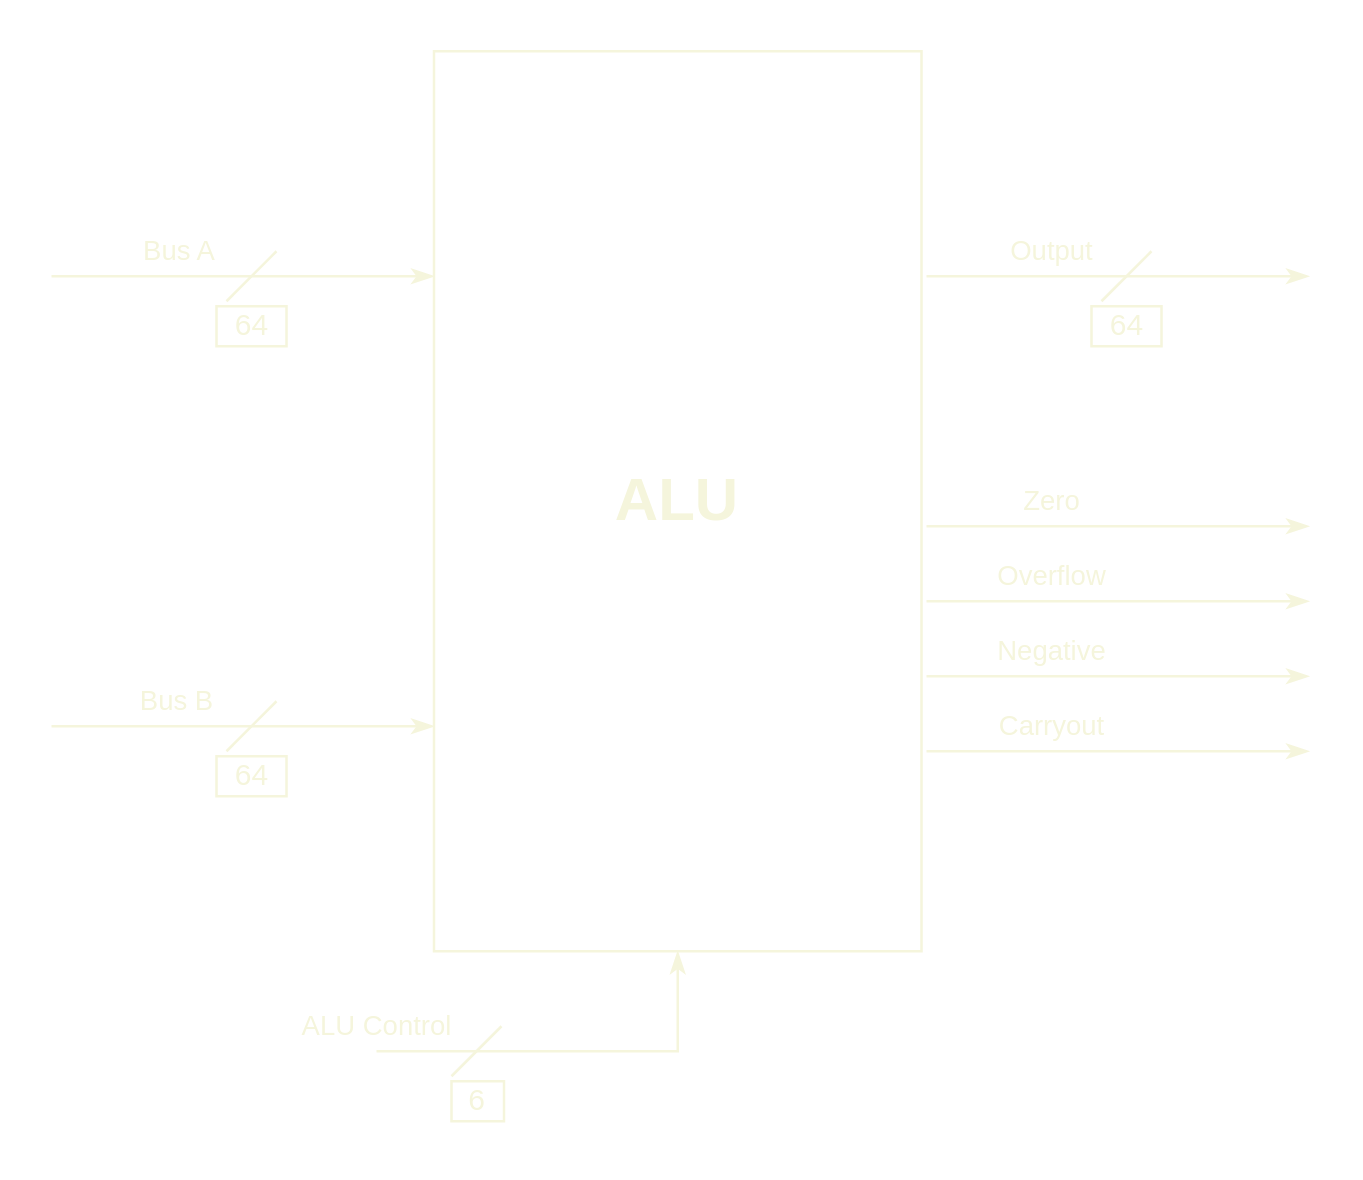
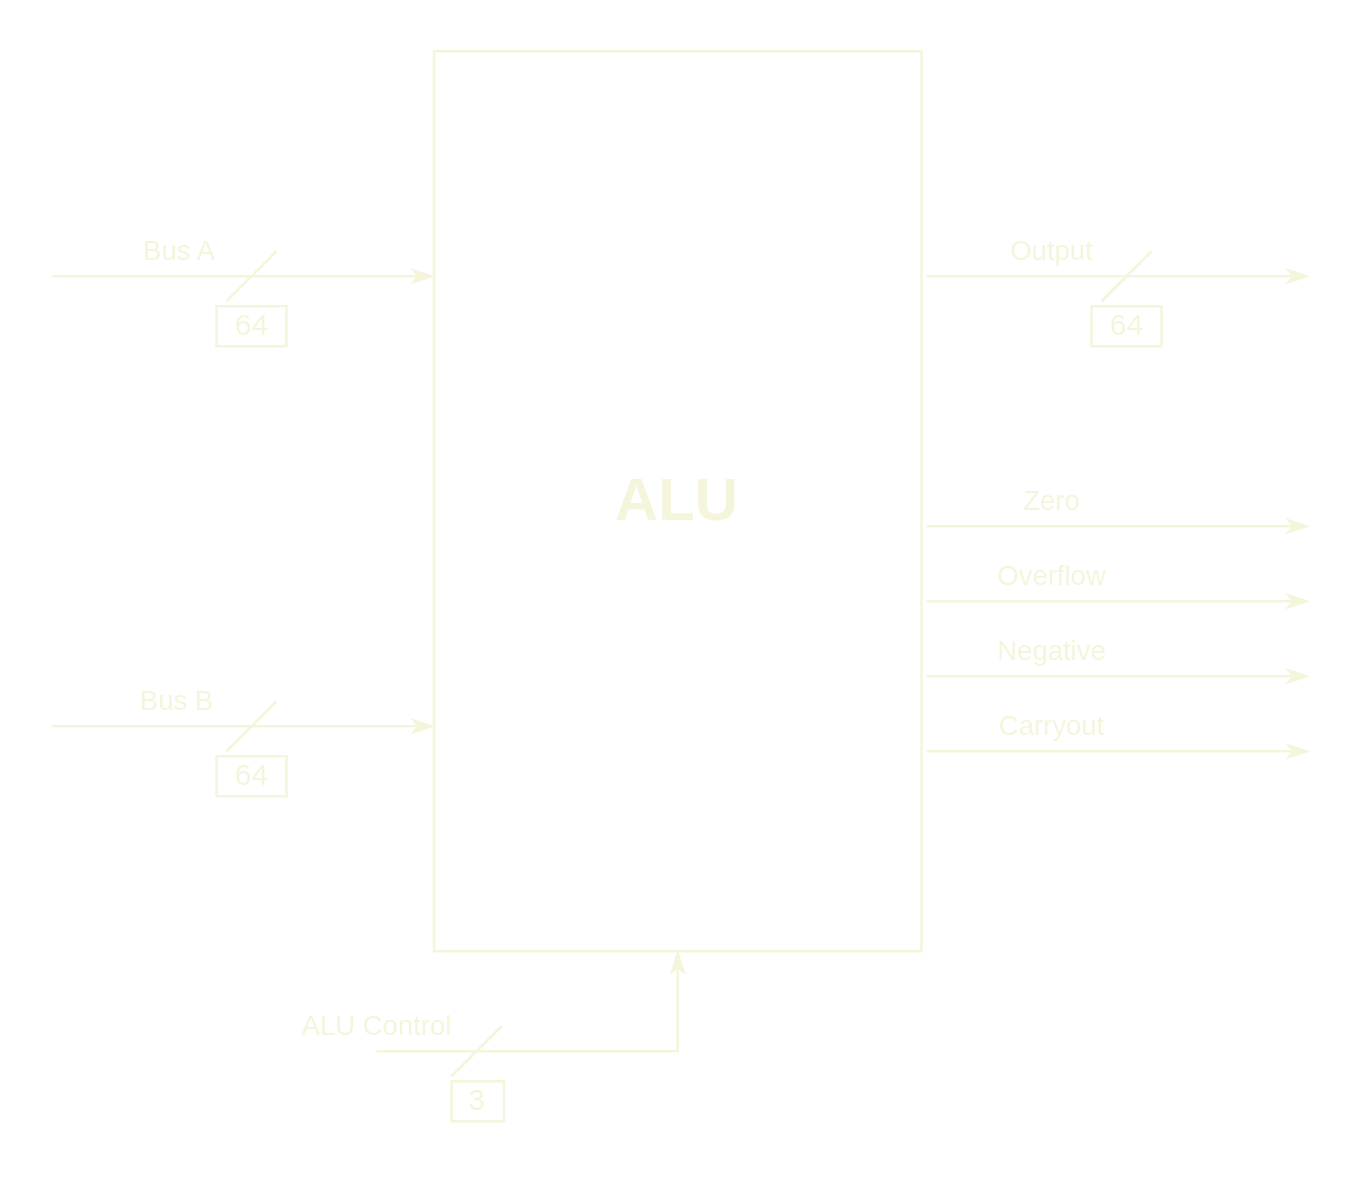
(478, 1101) -> (478, 1101)
